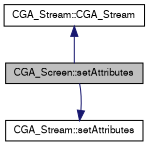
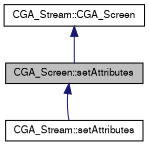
(74, 15) -> (74, 15)
(81, 97) -> (68, 107)
